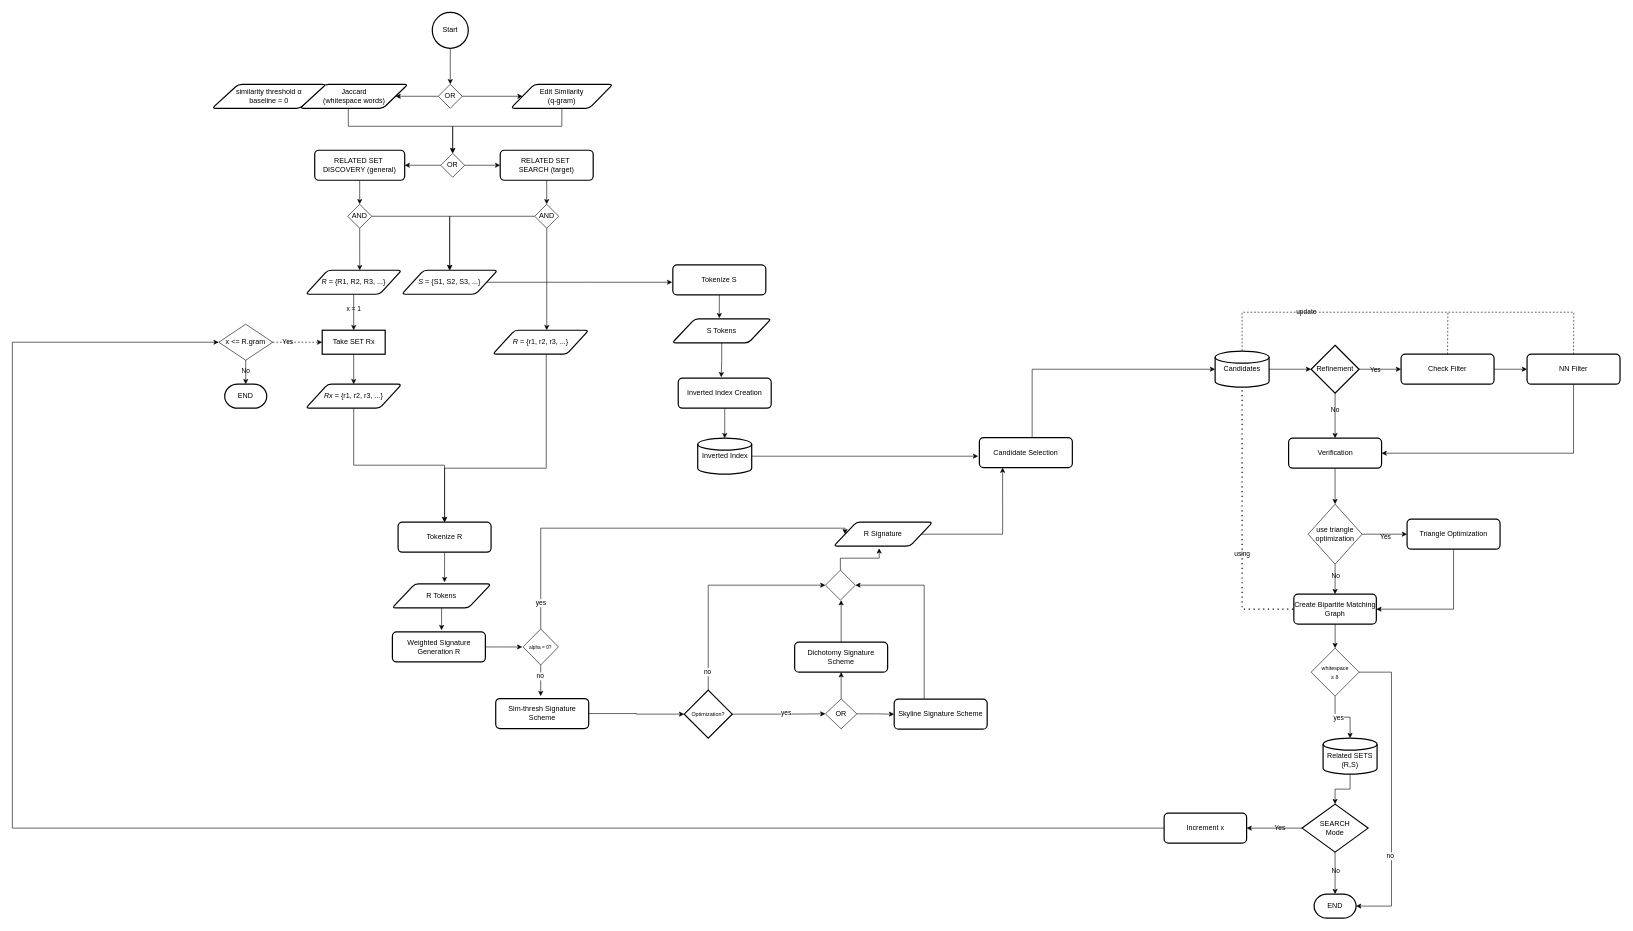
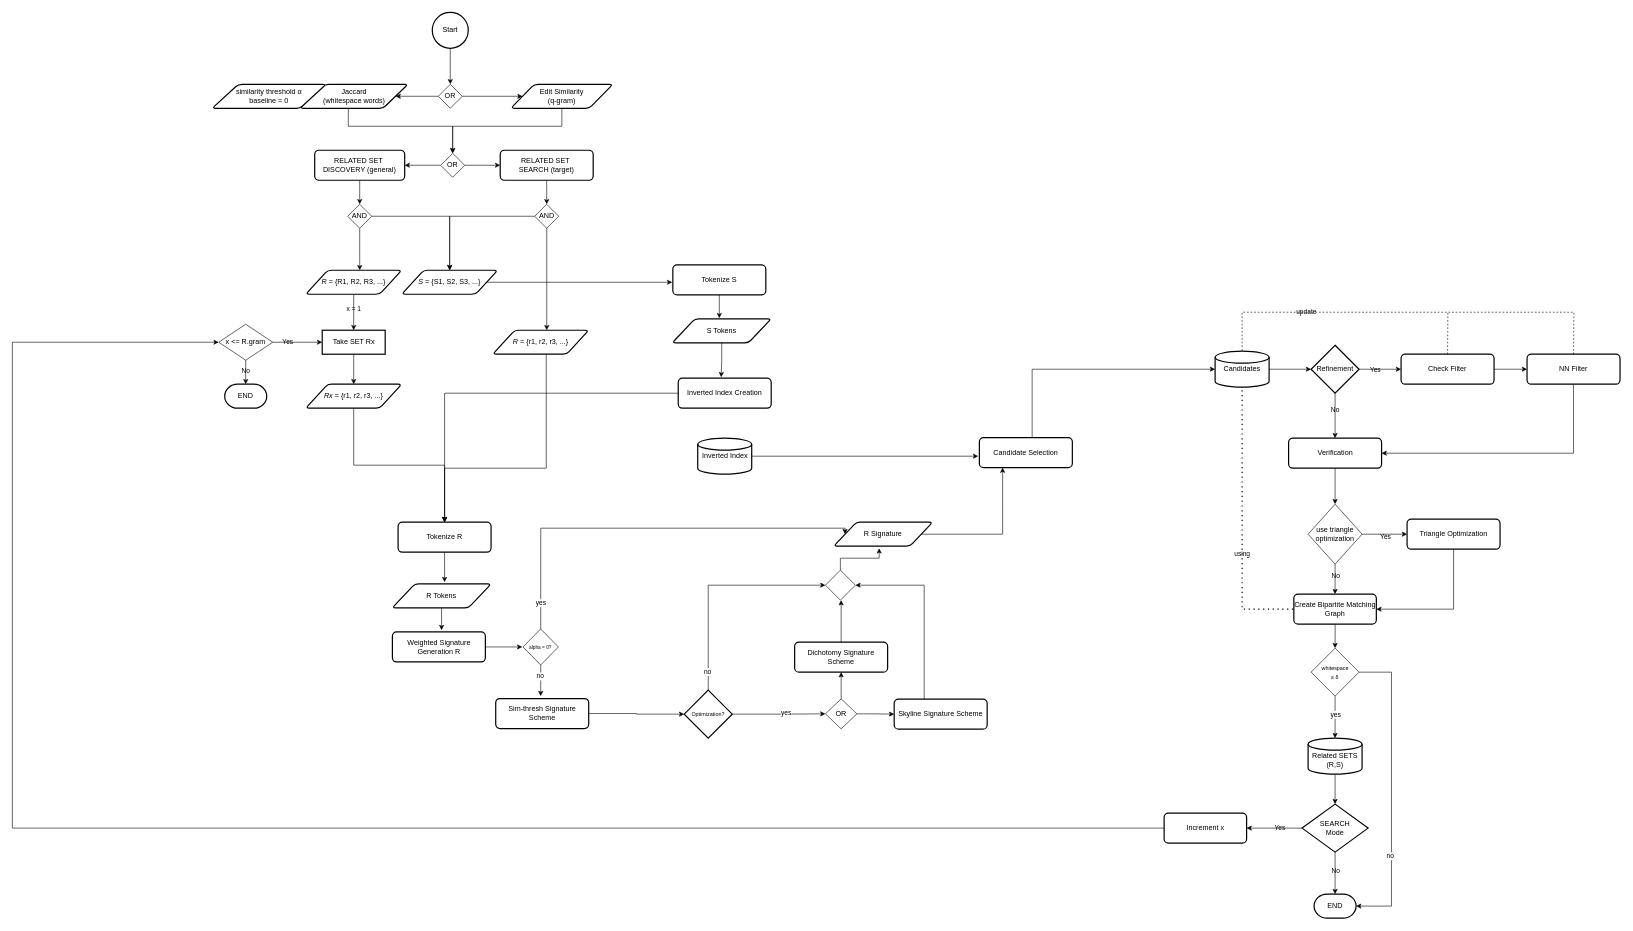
(295, 342) -> (295, 342)
(725, 432) -> (526, 393)
(1350, 756) -> (1335, 756)
